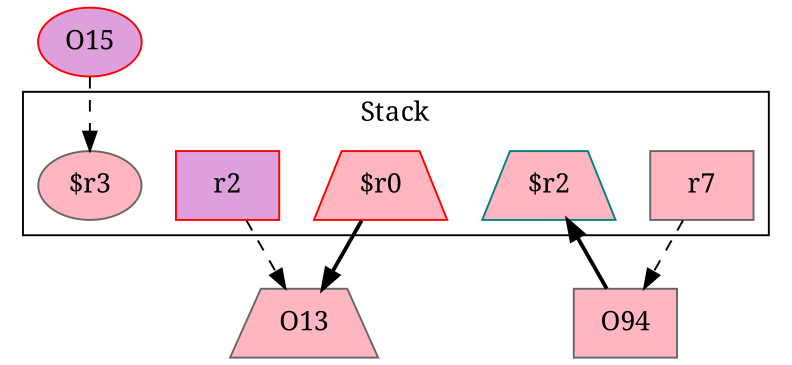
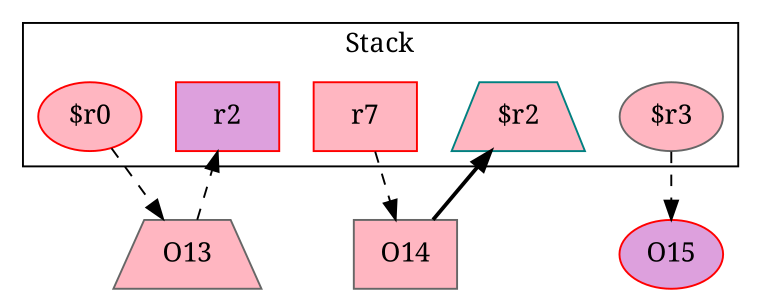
(90, 104) -> (671, 179)
(381, 186) -> (90, 117)
(702, 186) -> (365, 117)
(262, 247) -> (205, 195)
(346, 247) -> (134, 179)
(625, 323) -> (405, 254)
